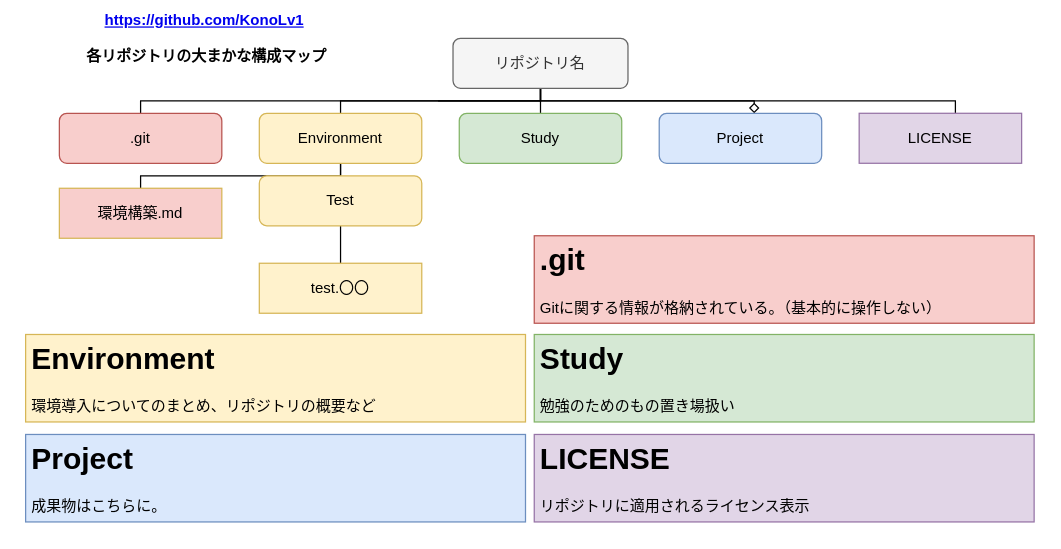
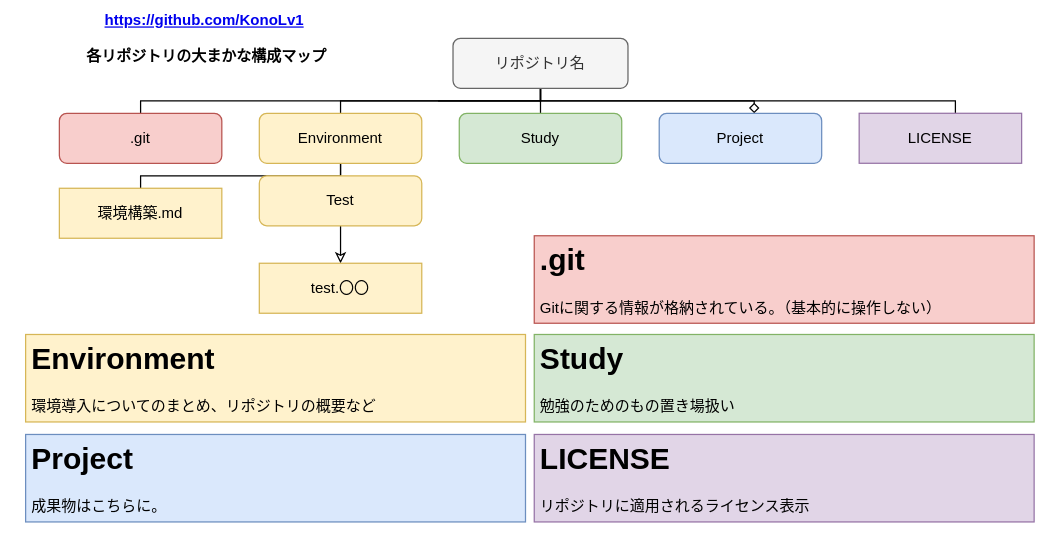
(141, 213) -> (141, 213)
(341, 256) -> (341, 253)
